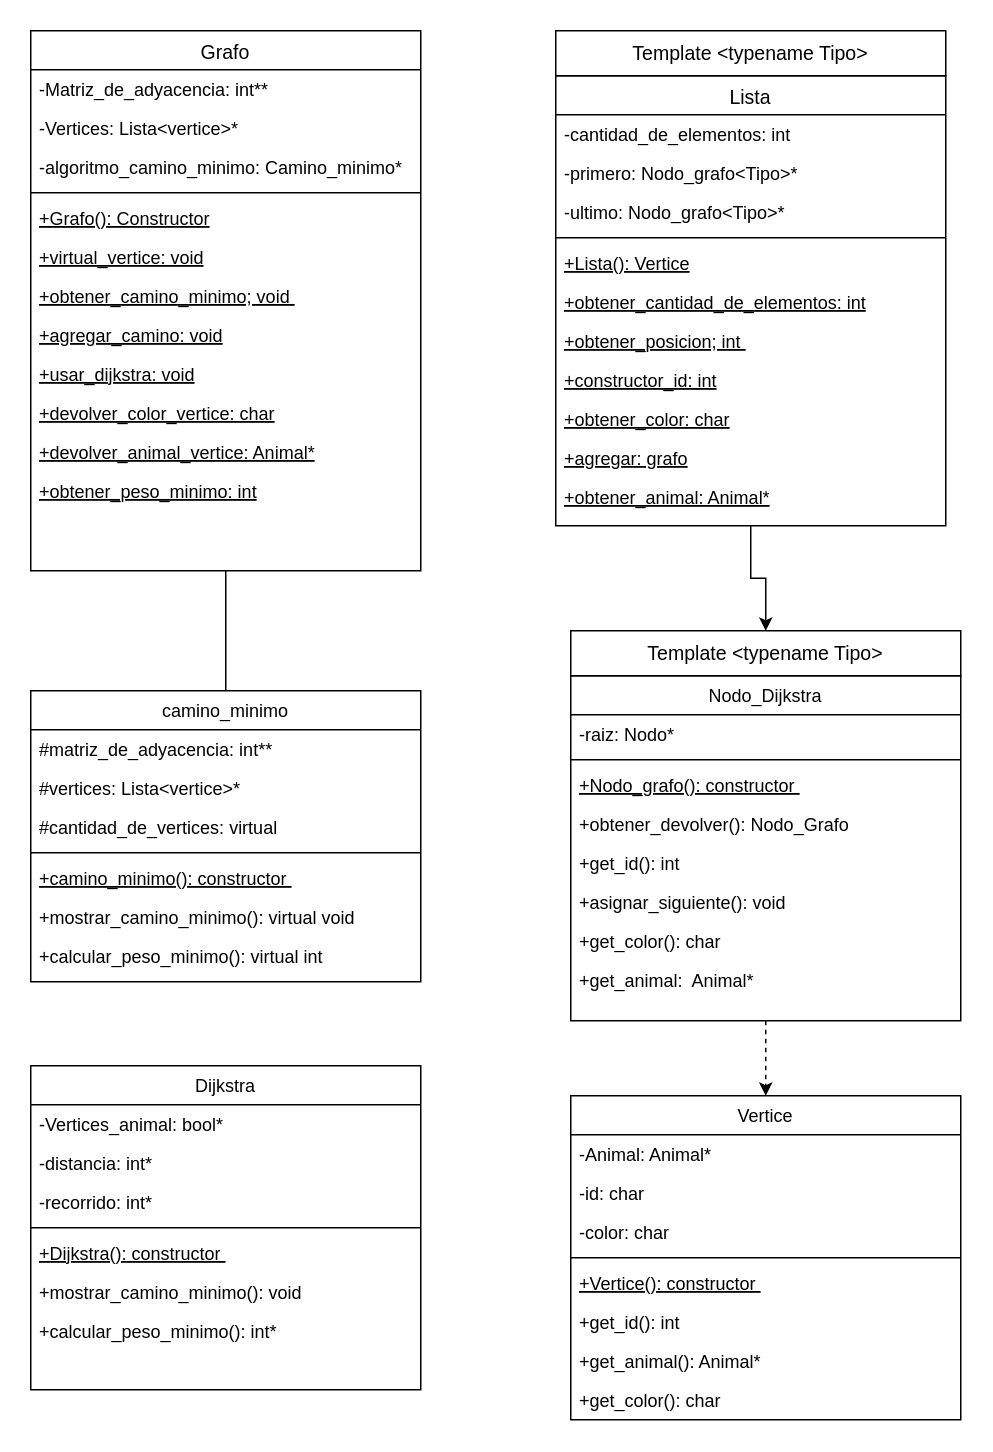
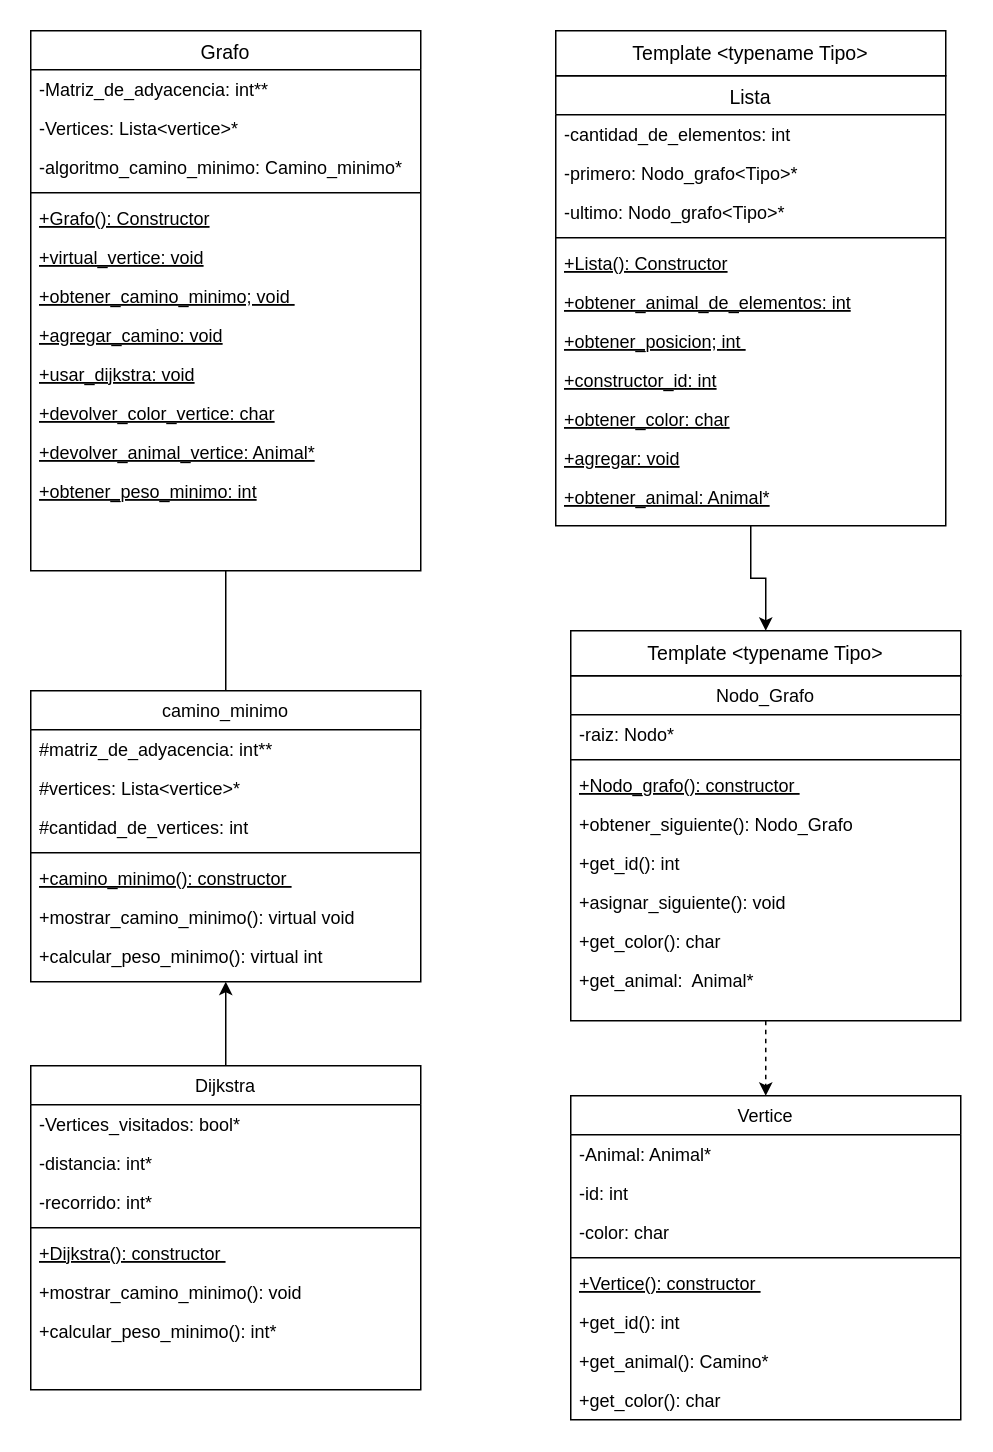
(640, 264) -> (663, 264)
(729, 303) -> (716, 303)
(635, 459) -> (628, 459)
(765, 696) -> (765, 696)
(731, 825) -> (733, 825)
(176, 828) -> (158, 828)
none -> (226, 1029)
(143, 1125) -> (158, 1125)
(617, 1194) -> (610, 1194)
(676, 1362) -> (678, 1362)
